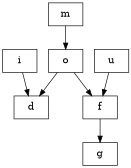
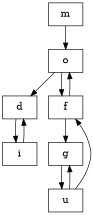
none -> (70, 87)
none -> (15, 128)
none -> (61, 174)
none -> (70, 180)
